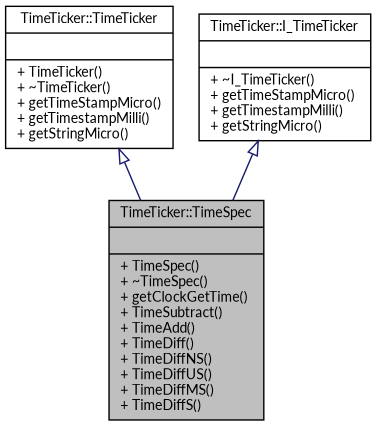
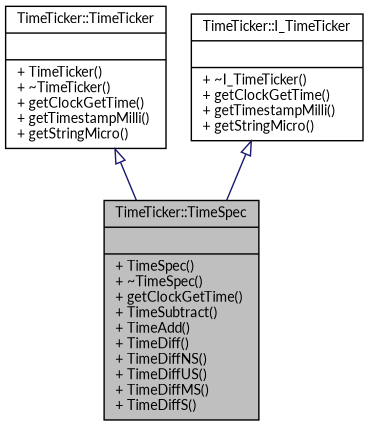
(283, 96) -> (267, 96)
(89, 103) -> (81, 103)
